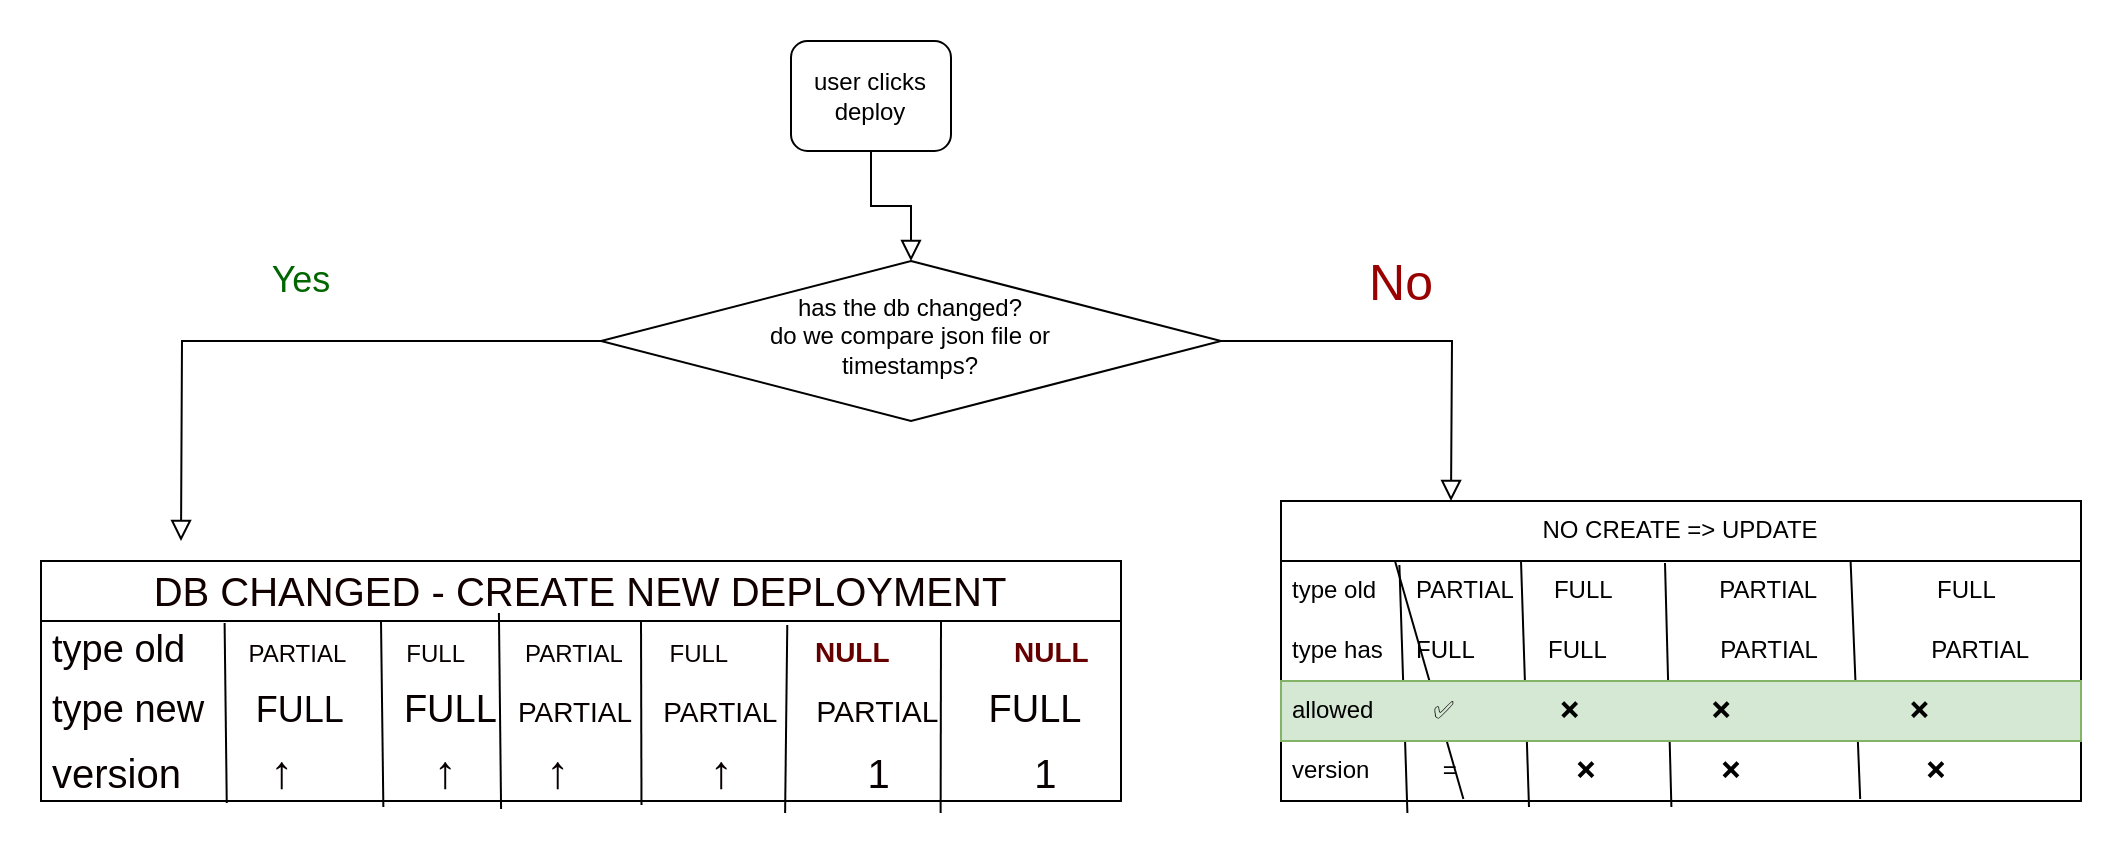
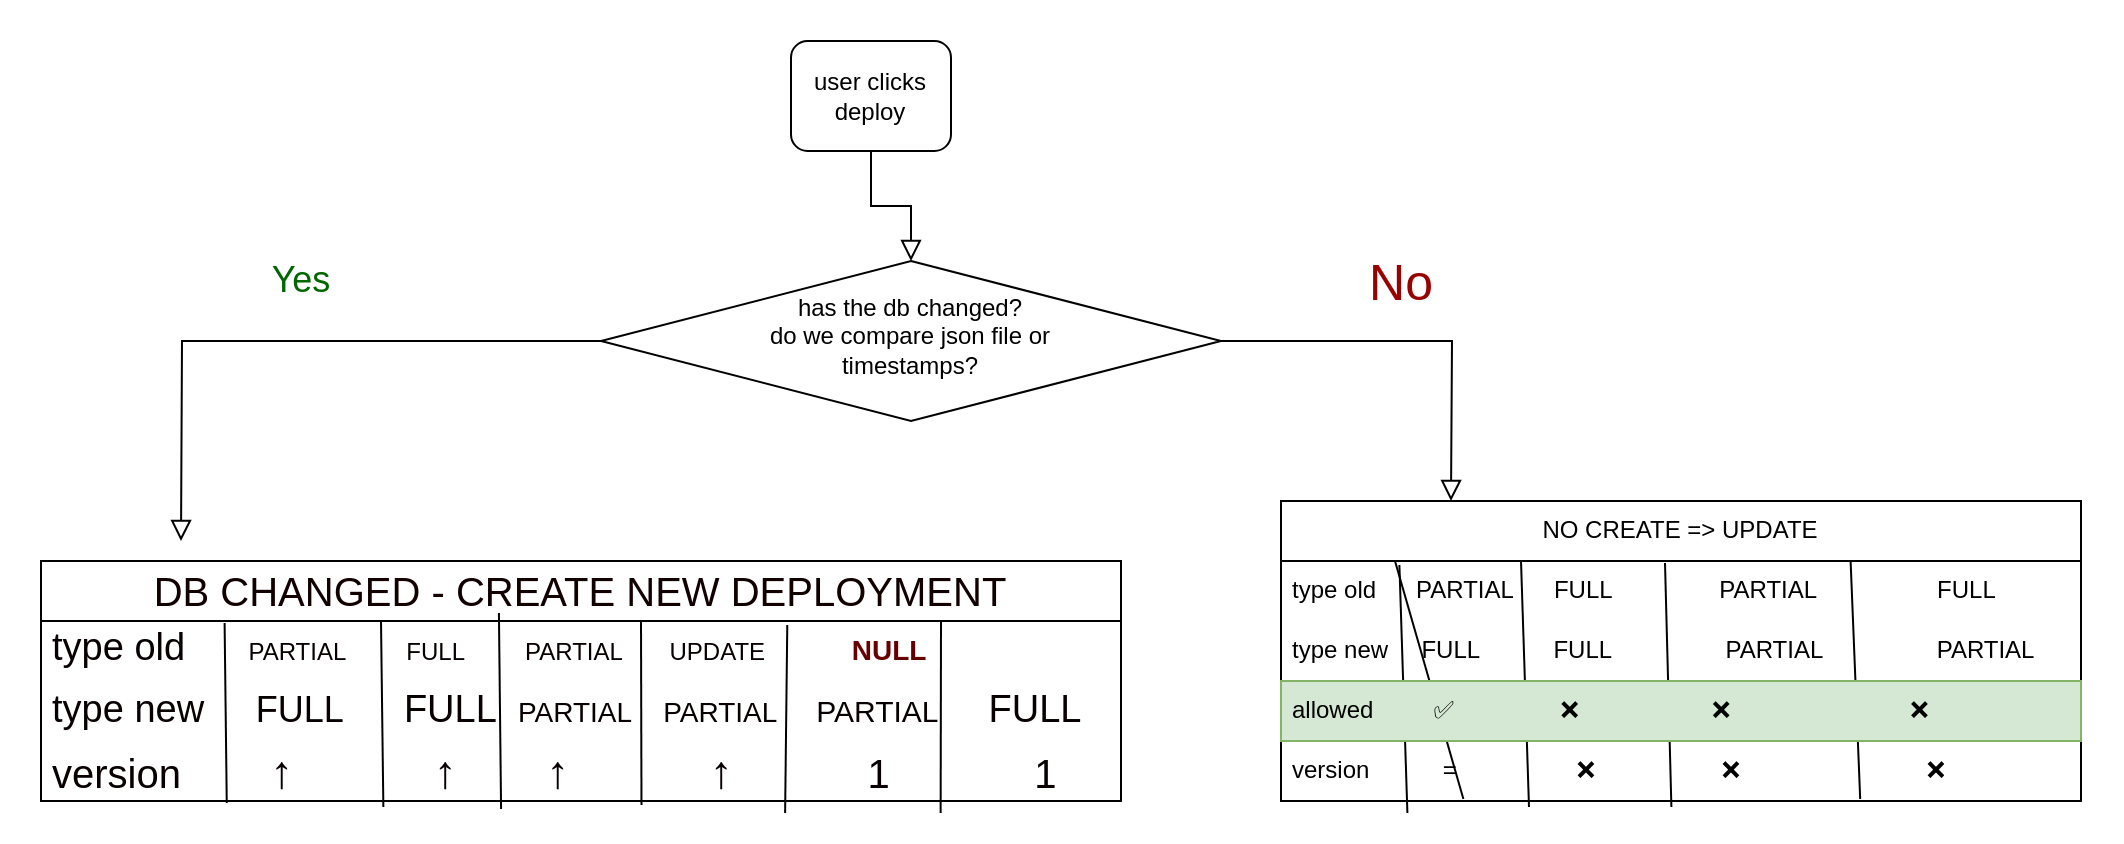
(583, 651) -> (583, 651)
(1683, 651) -> (1683, 651)
